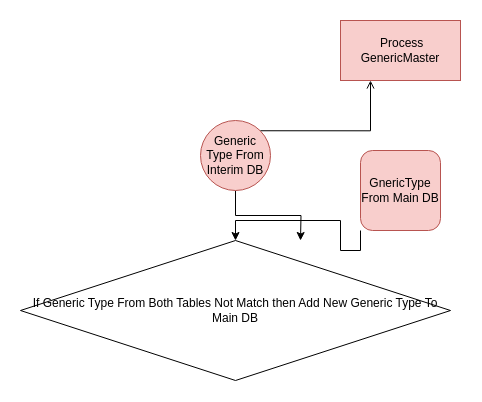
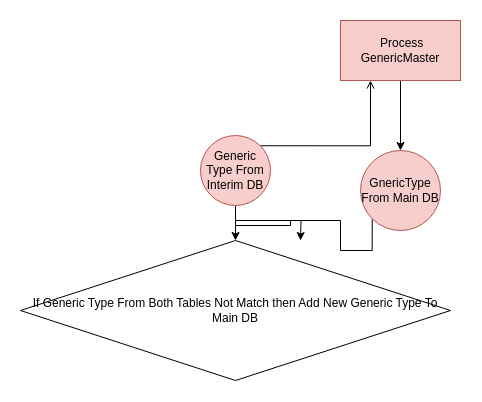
none -> (401, 112)
(236, 156) -> (236, 171)
(401, 191) -> (401, 191)
